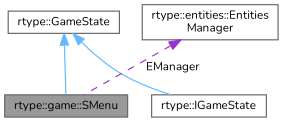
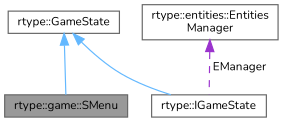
(129, 69) -> (209, 73)
